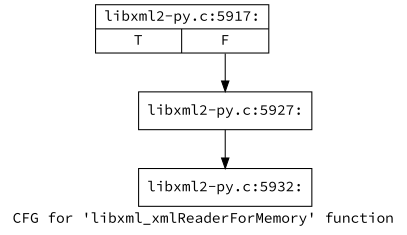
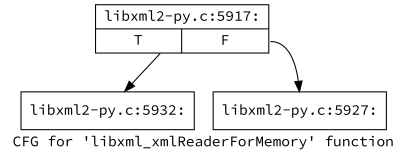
(225, 144) -> (146, 69)
